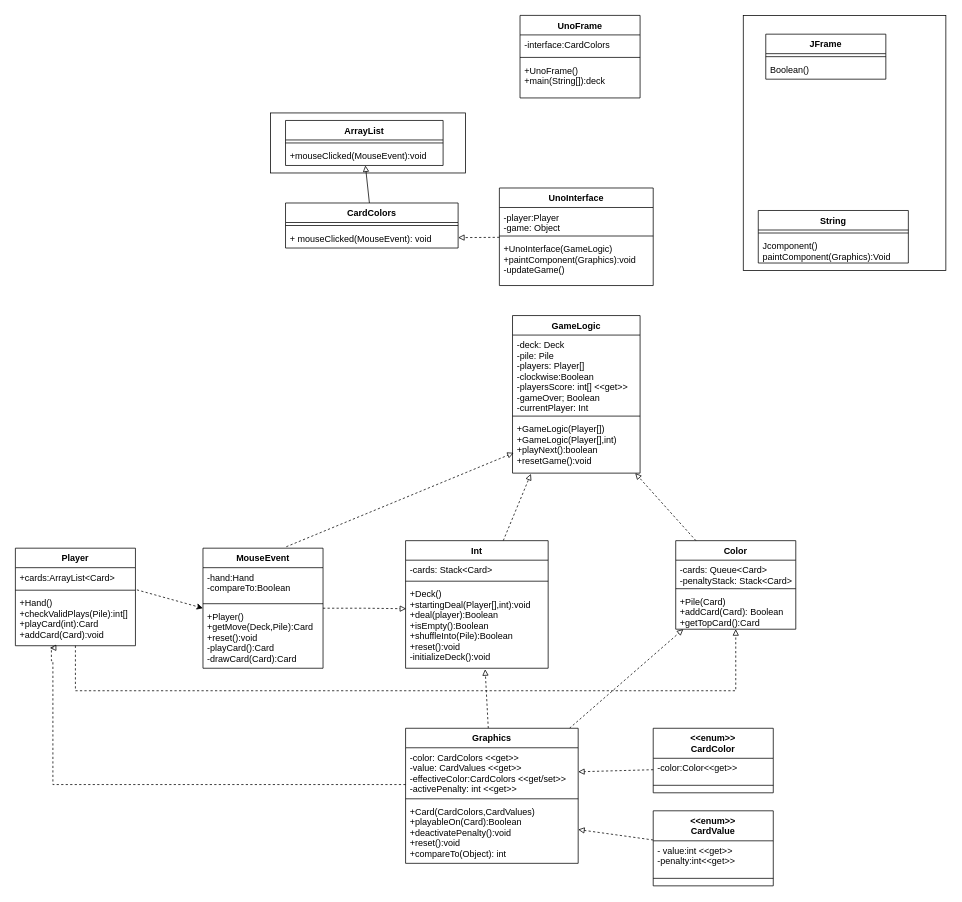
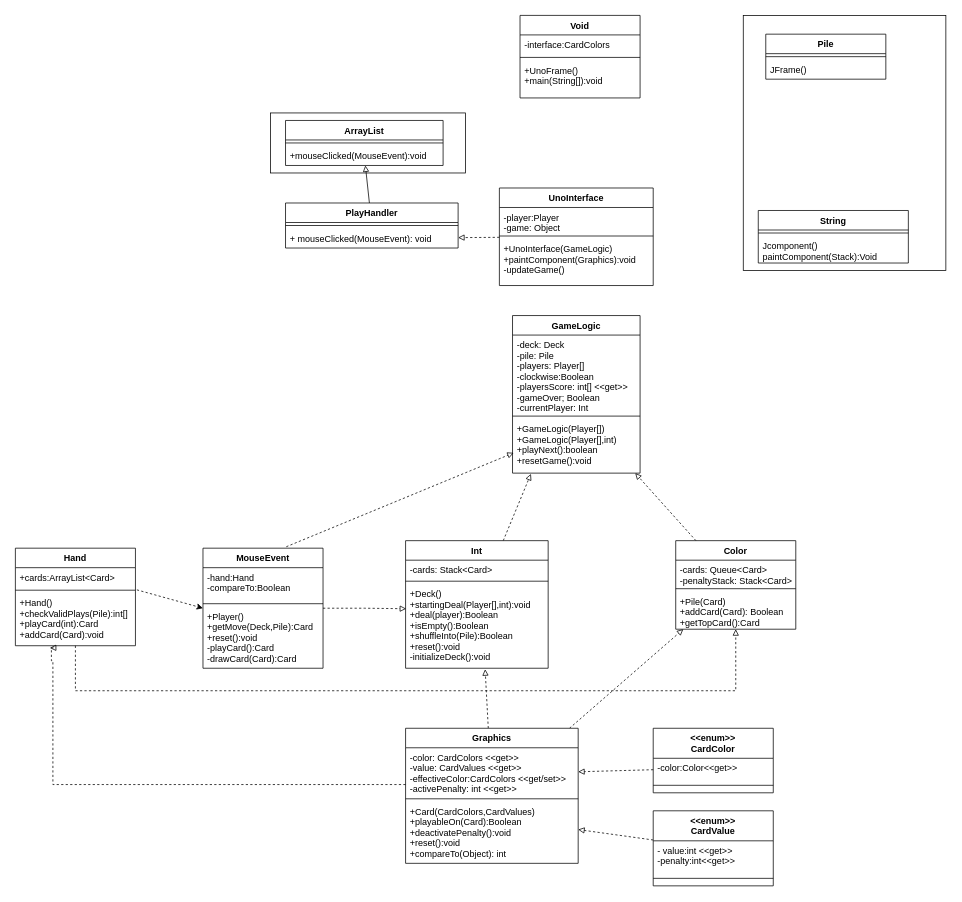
(579, 26) -> (579, 26)
(825, 44) -> (825, 44)
(791, 70) -> (790, 70)
(552, 71) -> (552, 71)
(371, 213) -> (371, 213)
(792, 246) -> (792, 246)
(75, 558) -> (75, 558)
